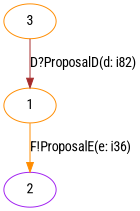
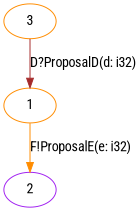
(83, 63) -> (83, 63)
(81, 148) -> (81, 148)
